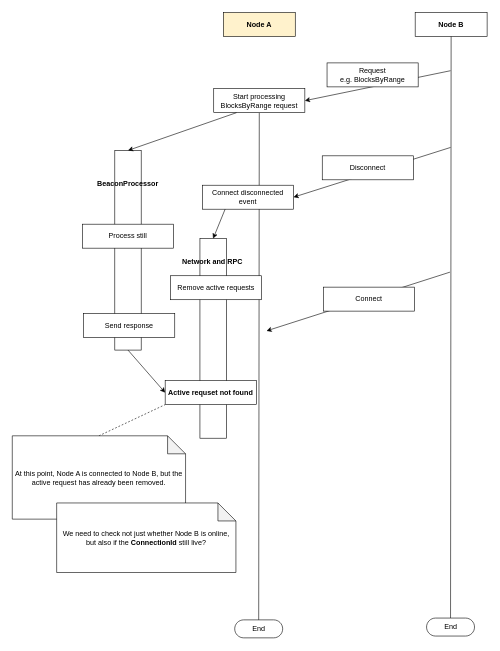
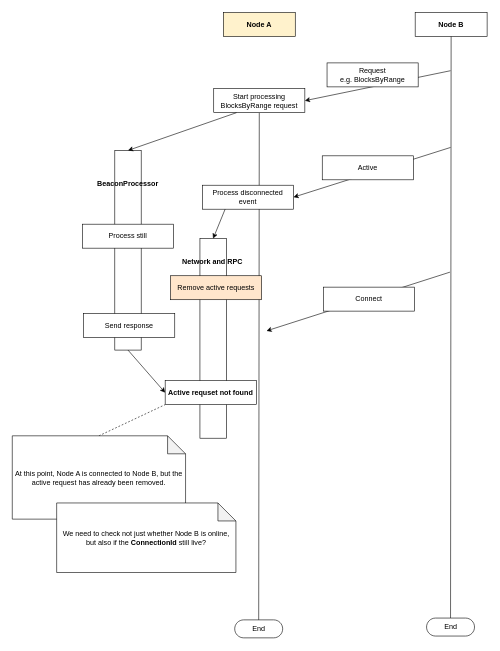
(368, 168) -> (368, 168)
(248, 197) -> (248, 197)
(216, 288) -> (216, 288)
